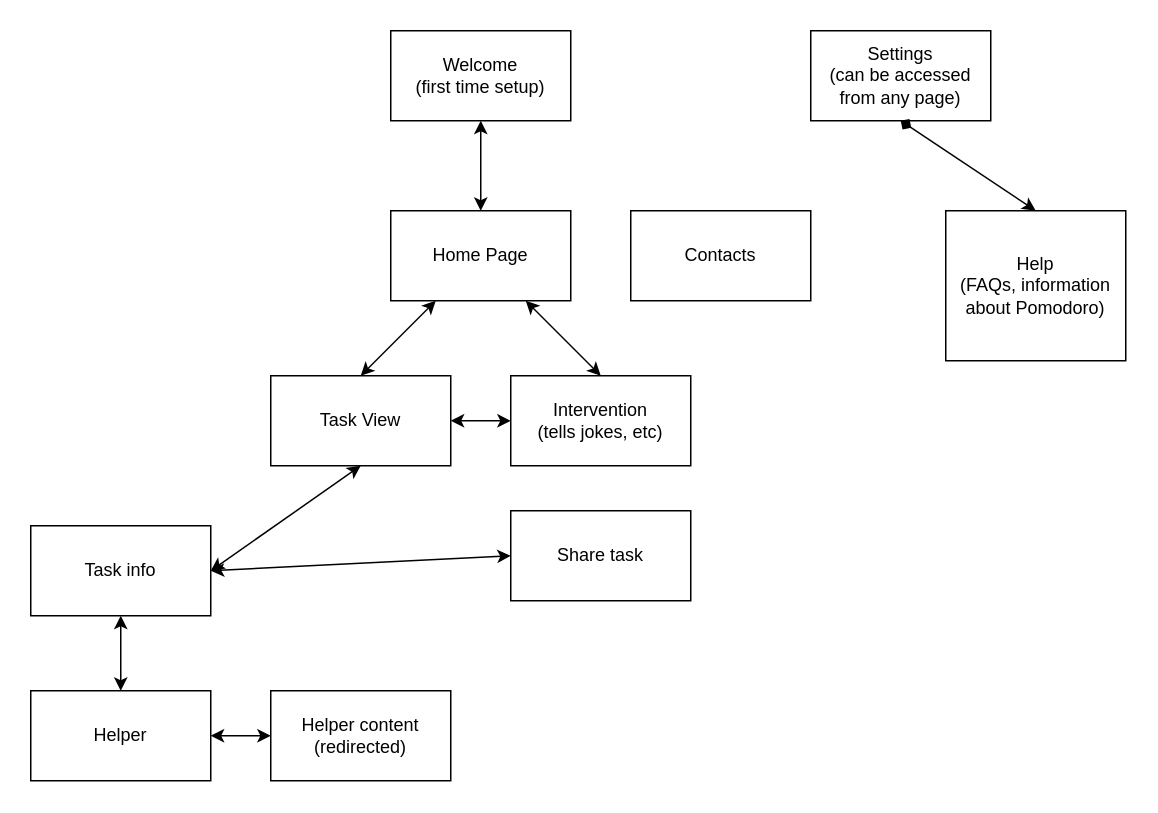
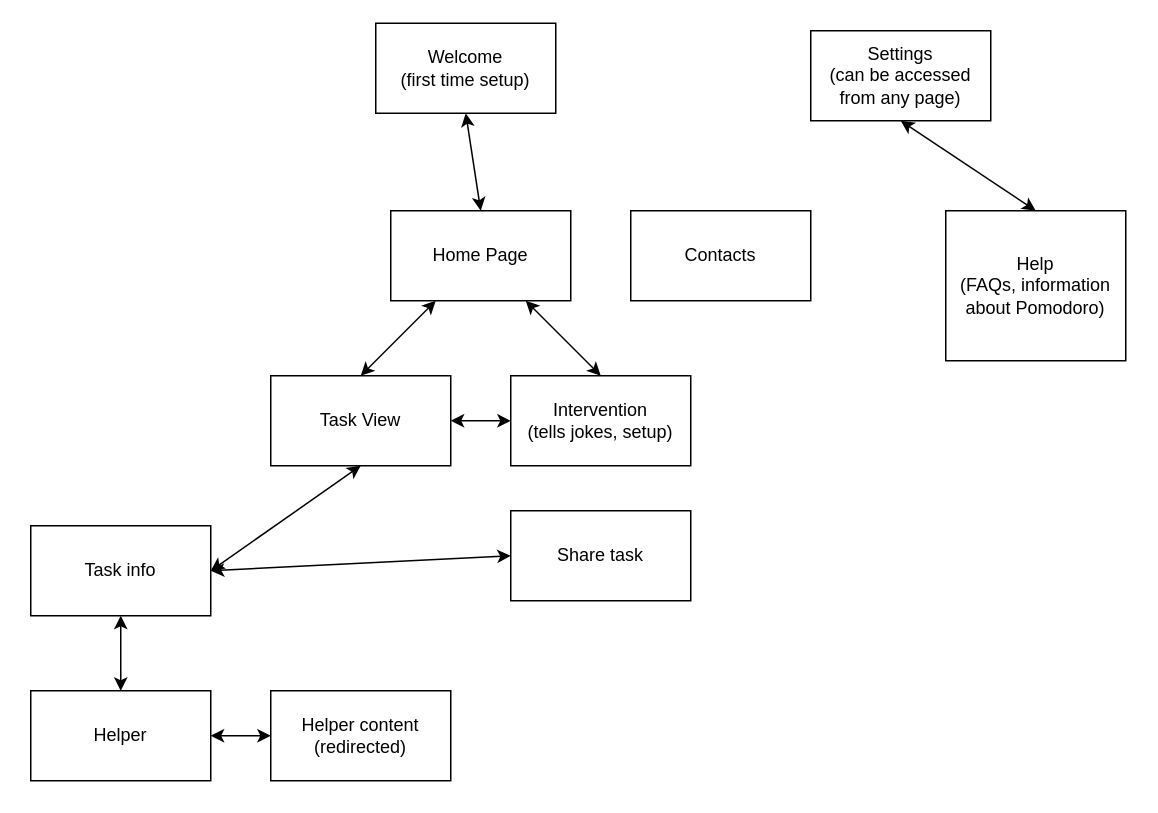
(481, 76) -> (466, 68)
(910, 127) -> (910, 127)
(601, 421) -> (601, 421)
